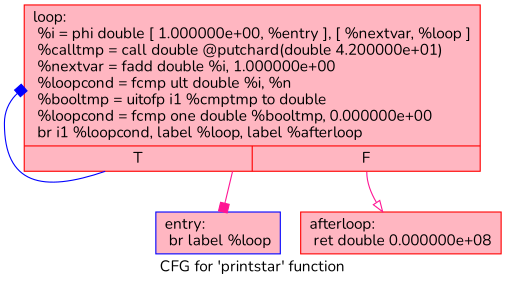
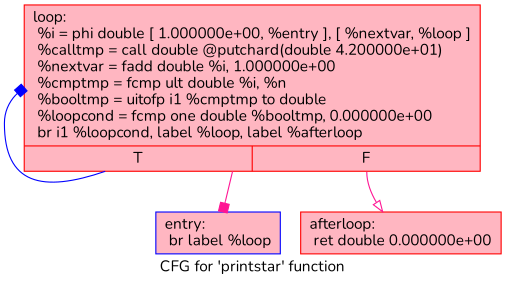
(162, 83) -> (160, 83)
(401, 241) -> (401, 241)
